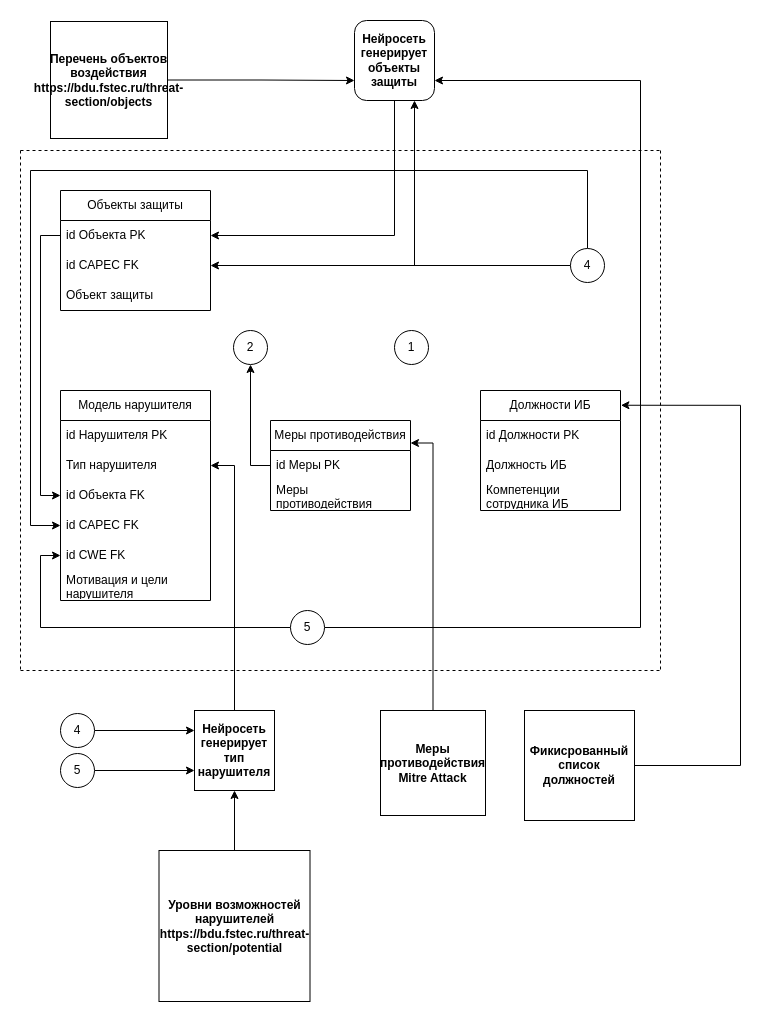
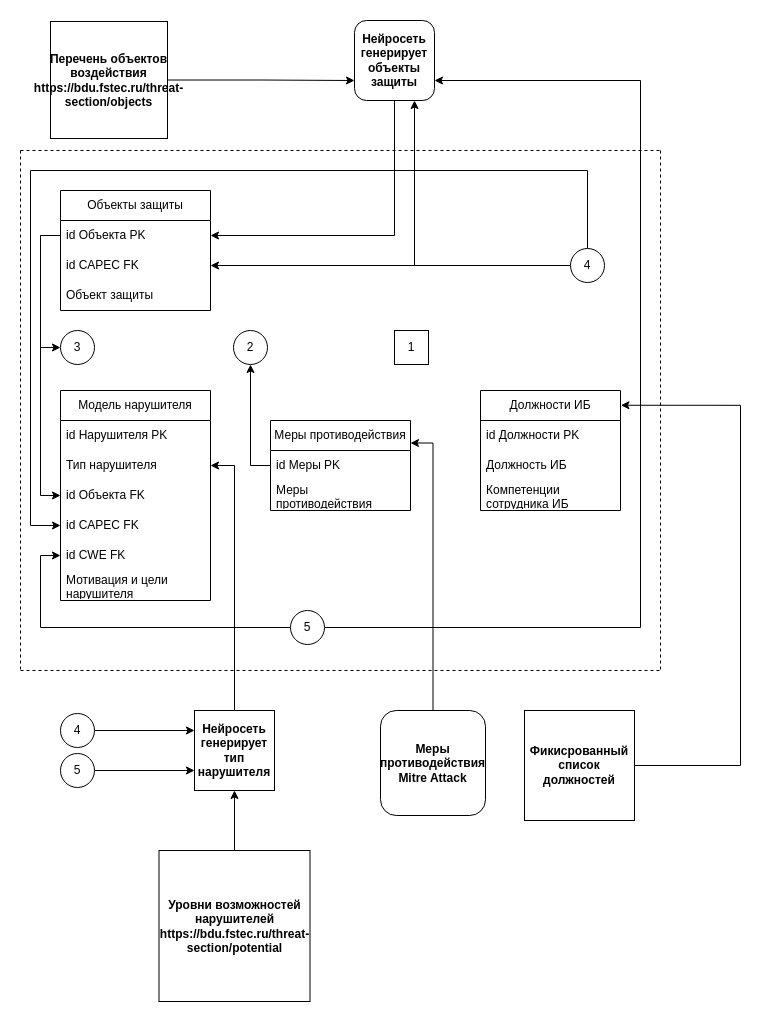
none -> (48, 348)
none -> (78, 348)
(412, 348) -> (412, 348)
(433, 763) -> (433, 763)
